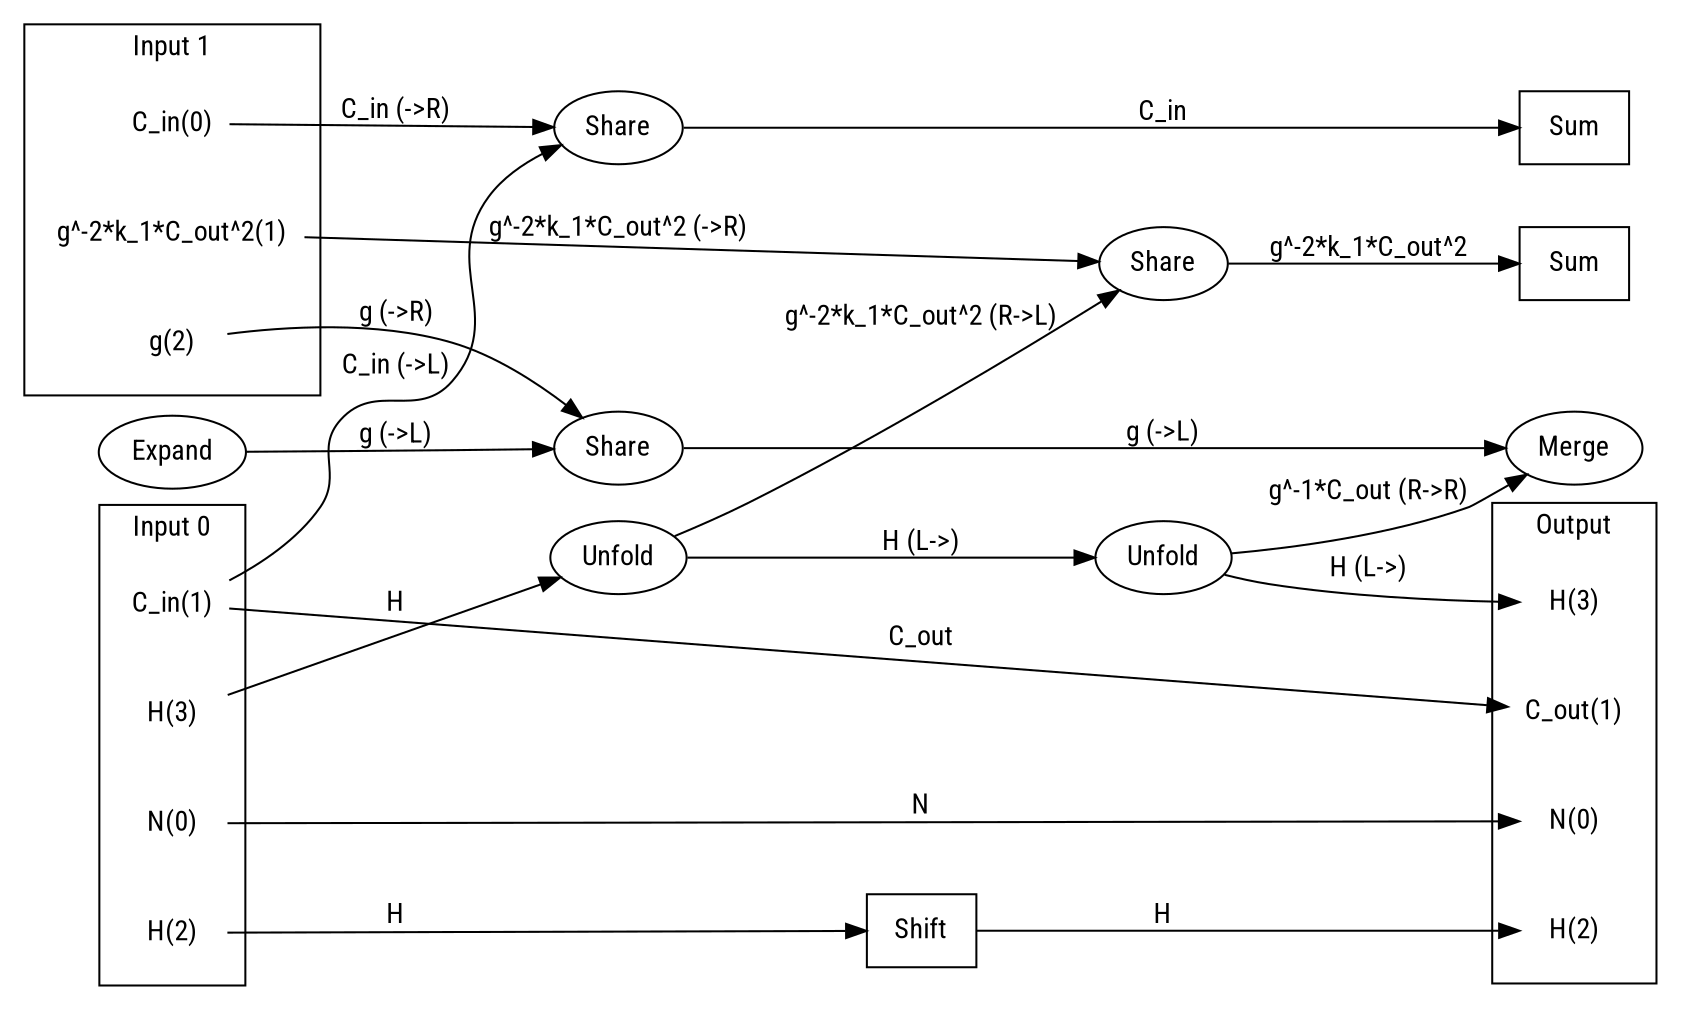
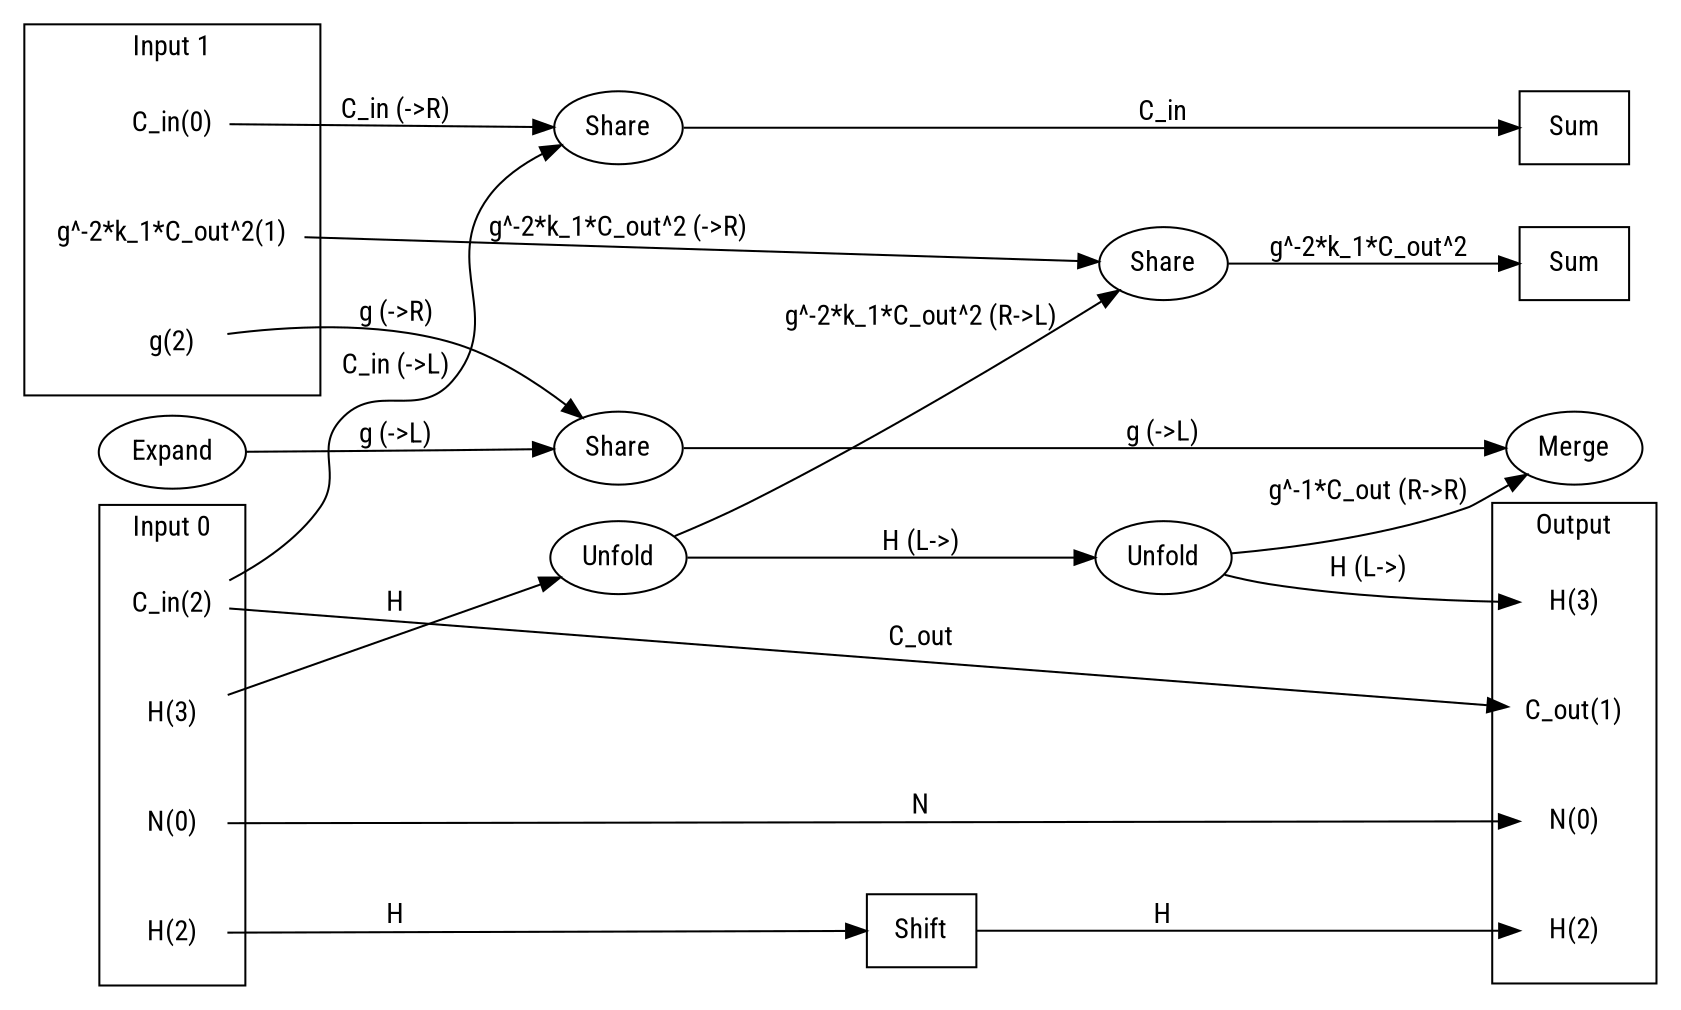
(172, 604) -> (172, 604)
